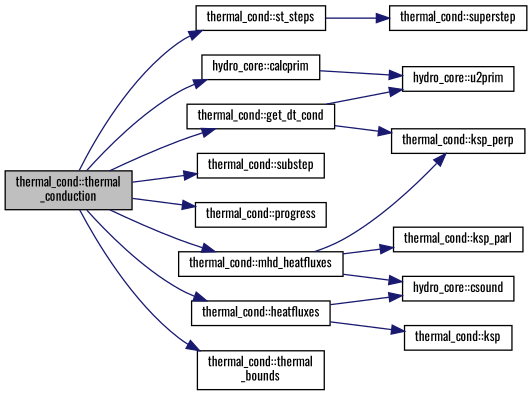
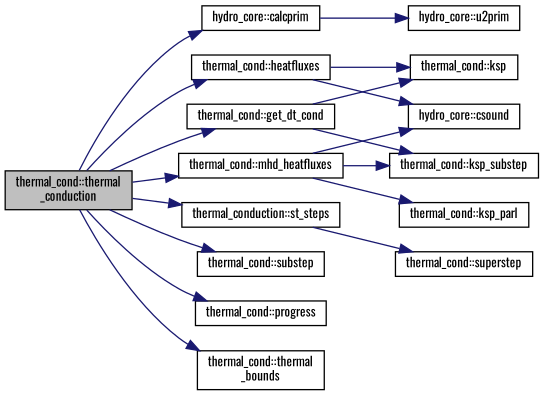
(261, 18) -> (261, 215)
(358, 98) -> (345, 96)
(458, 141) -> (464, 166)
